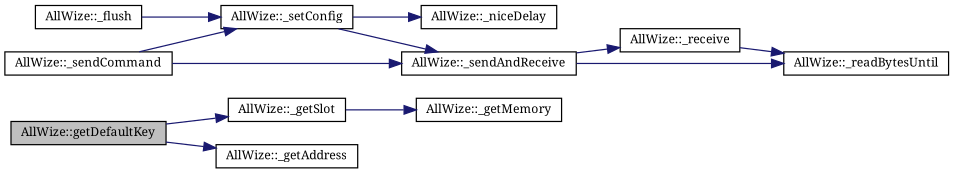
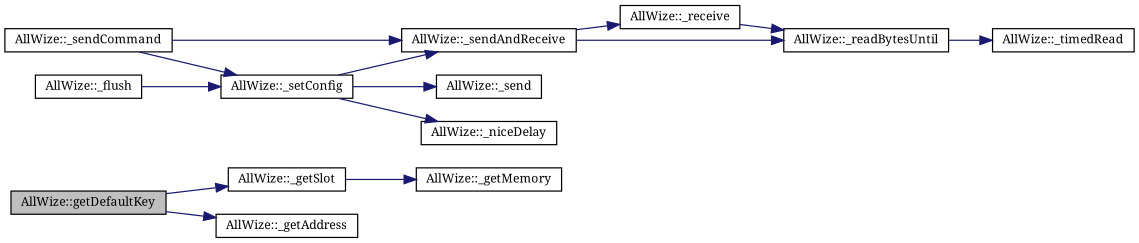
none -> (1063, 40)
none -> (489, 87)
